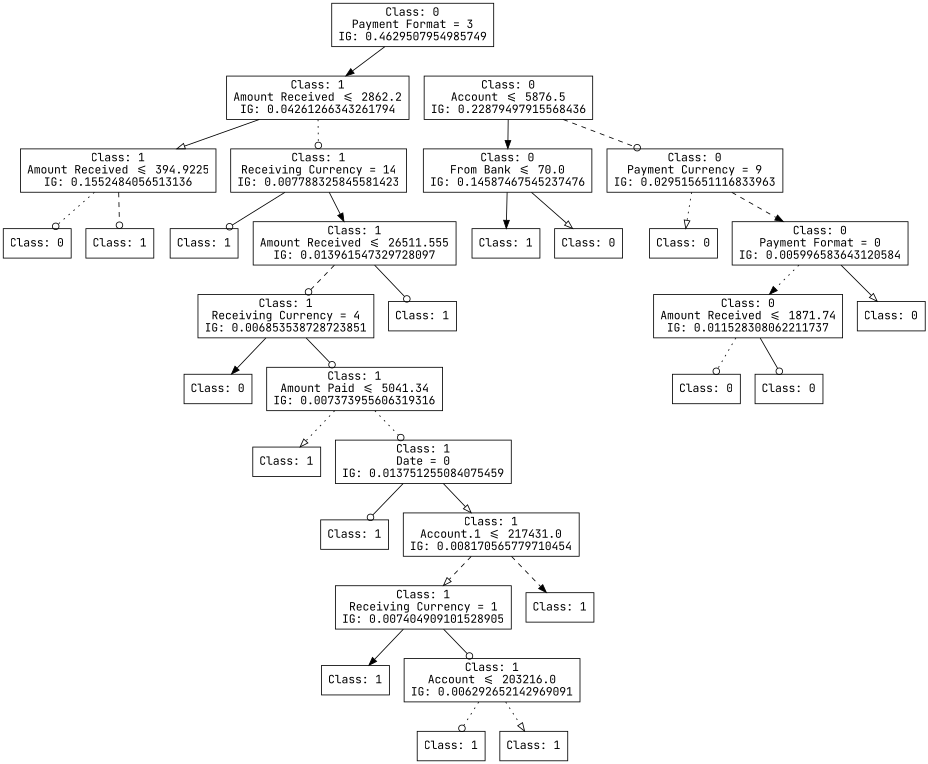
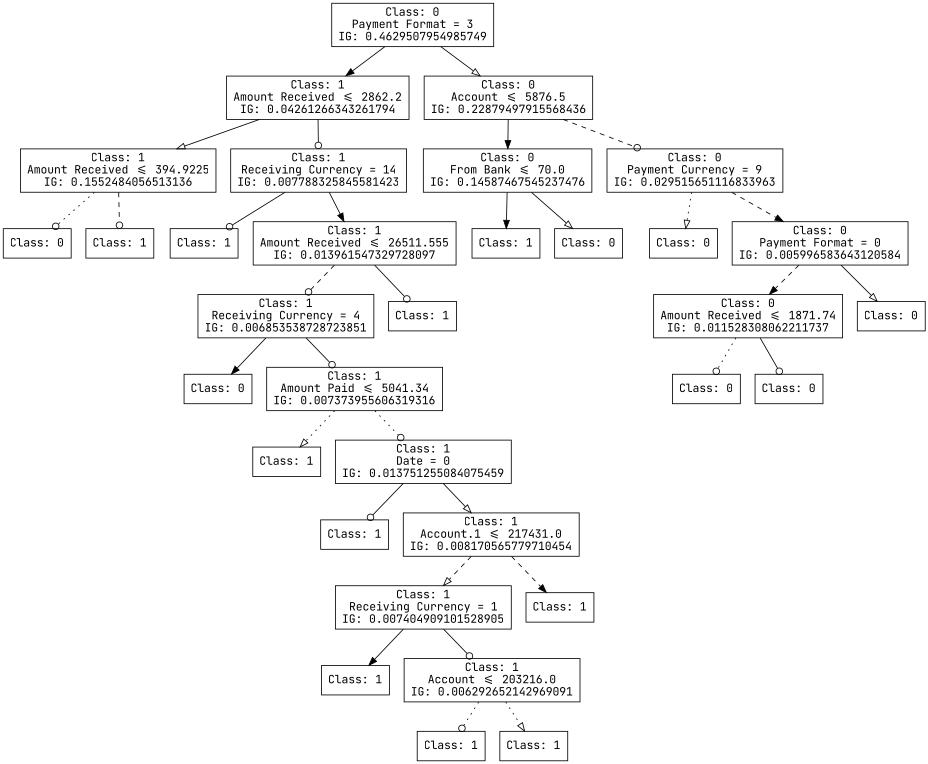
none -> (457, 59)
(318, 131) -> (318, 131)
(787, 277) -> (787, 277)
